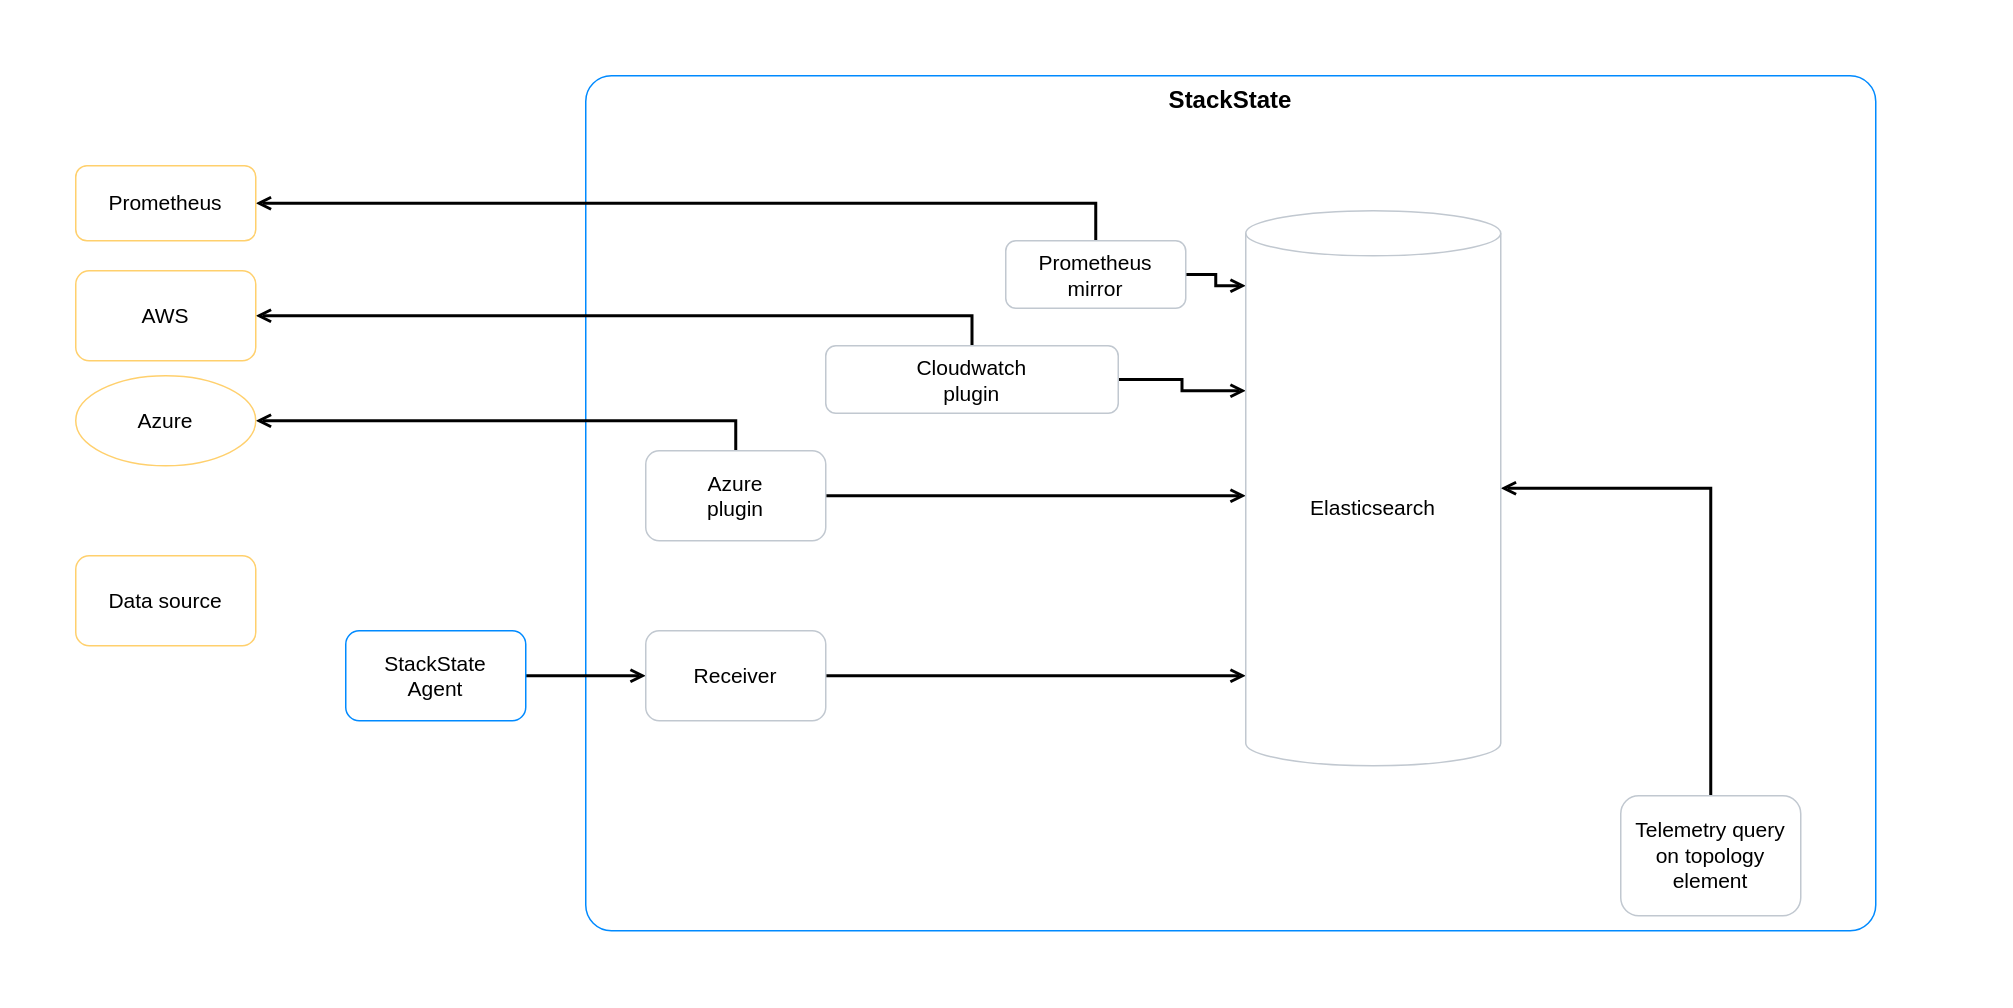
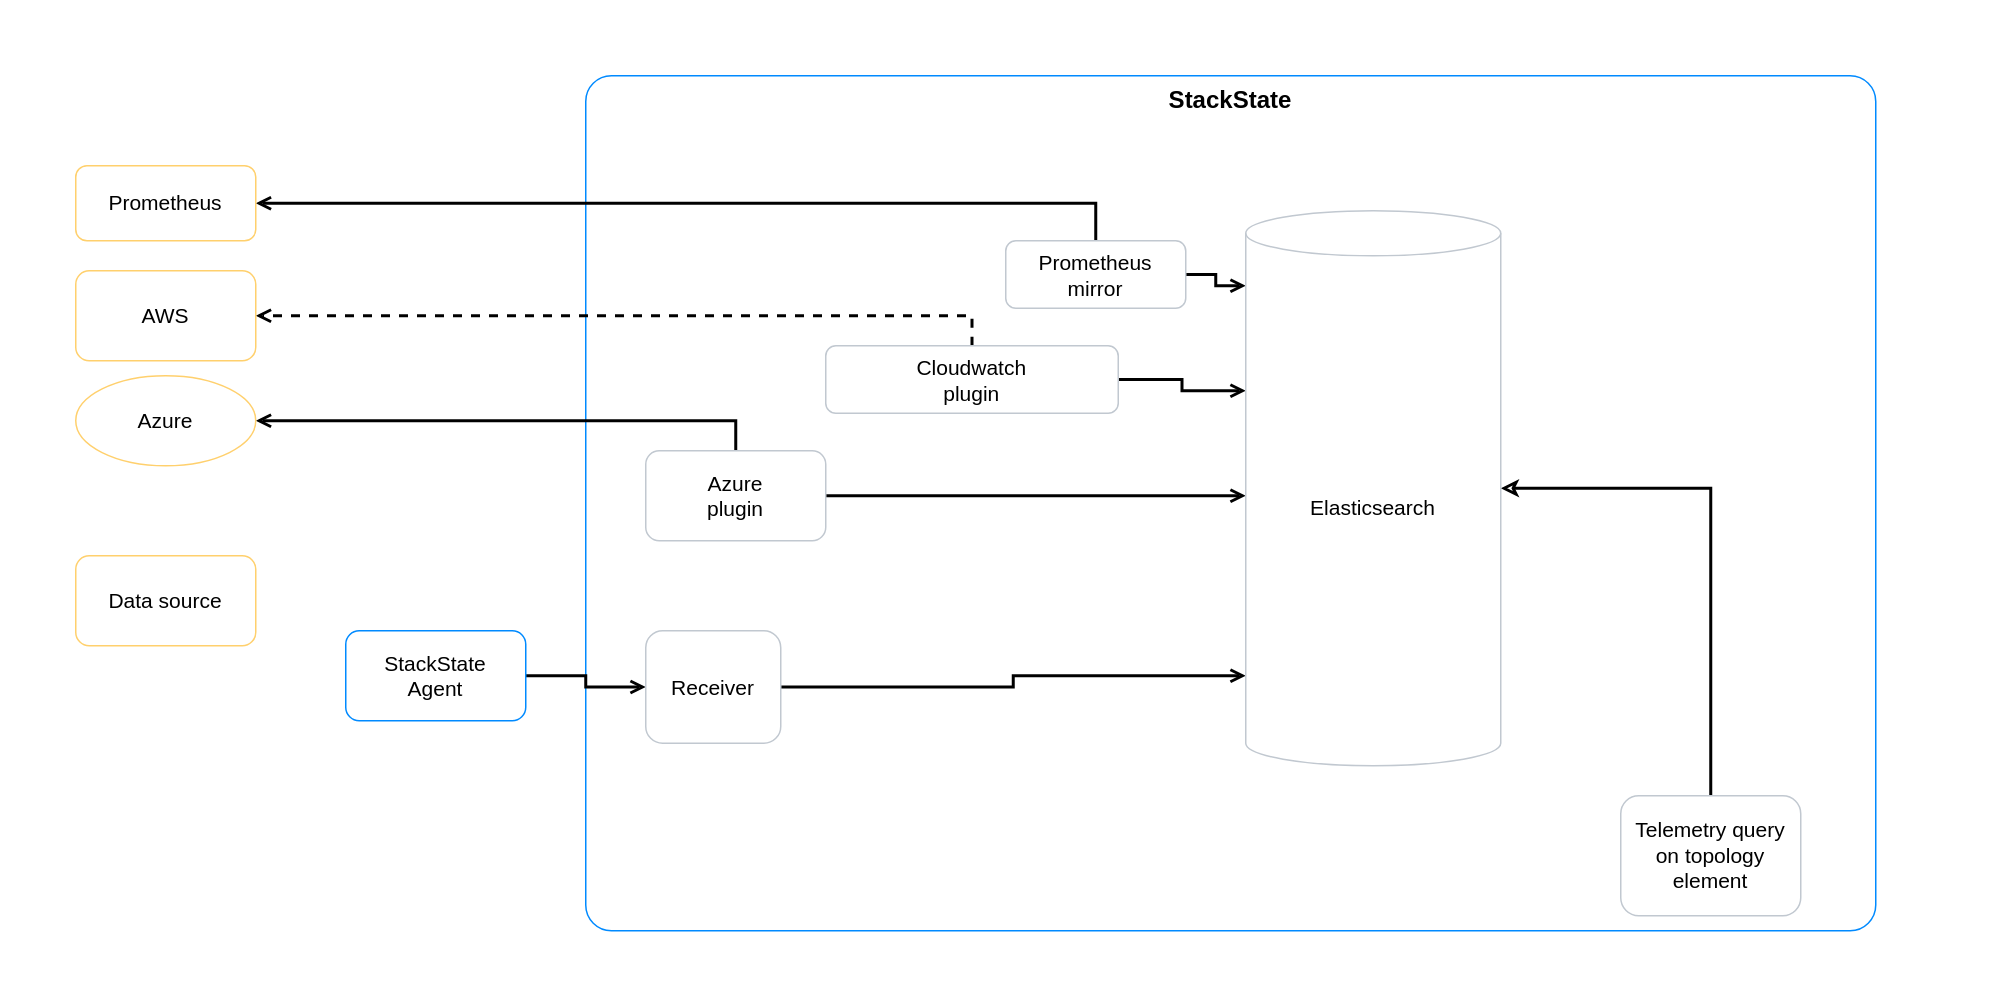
(629, 316) -> (629, 316)
(1512, 488) -> (1515, 488)
(736, 676) -> (713, 687)
